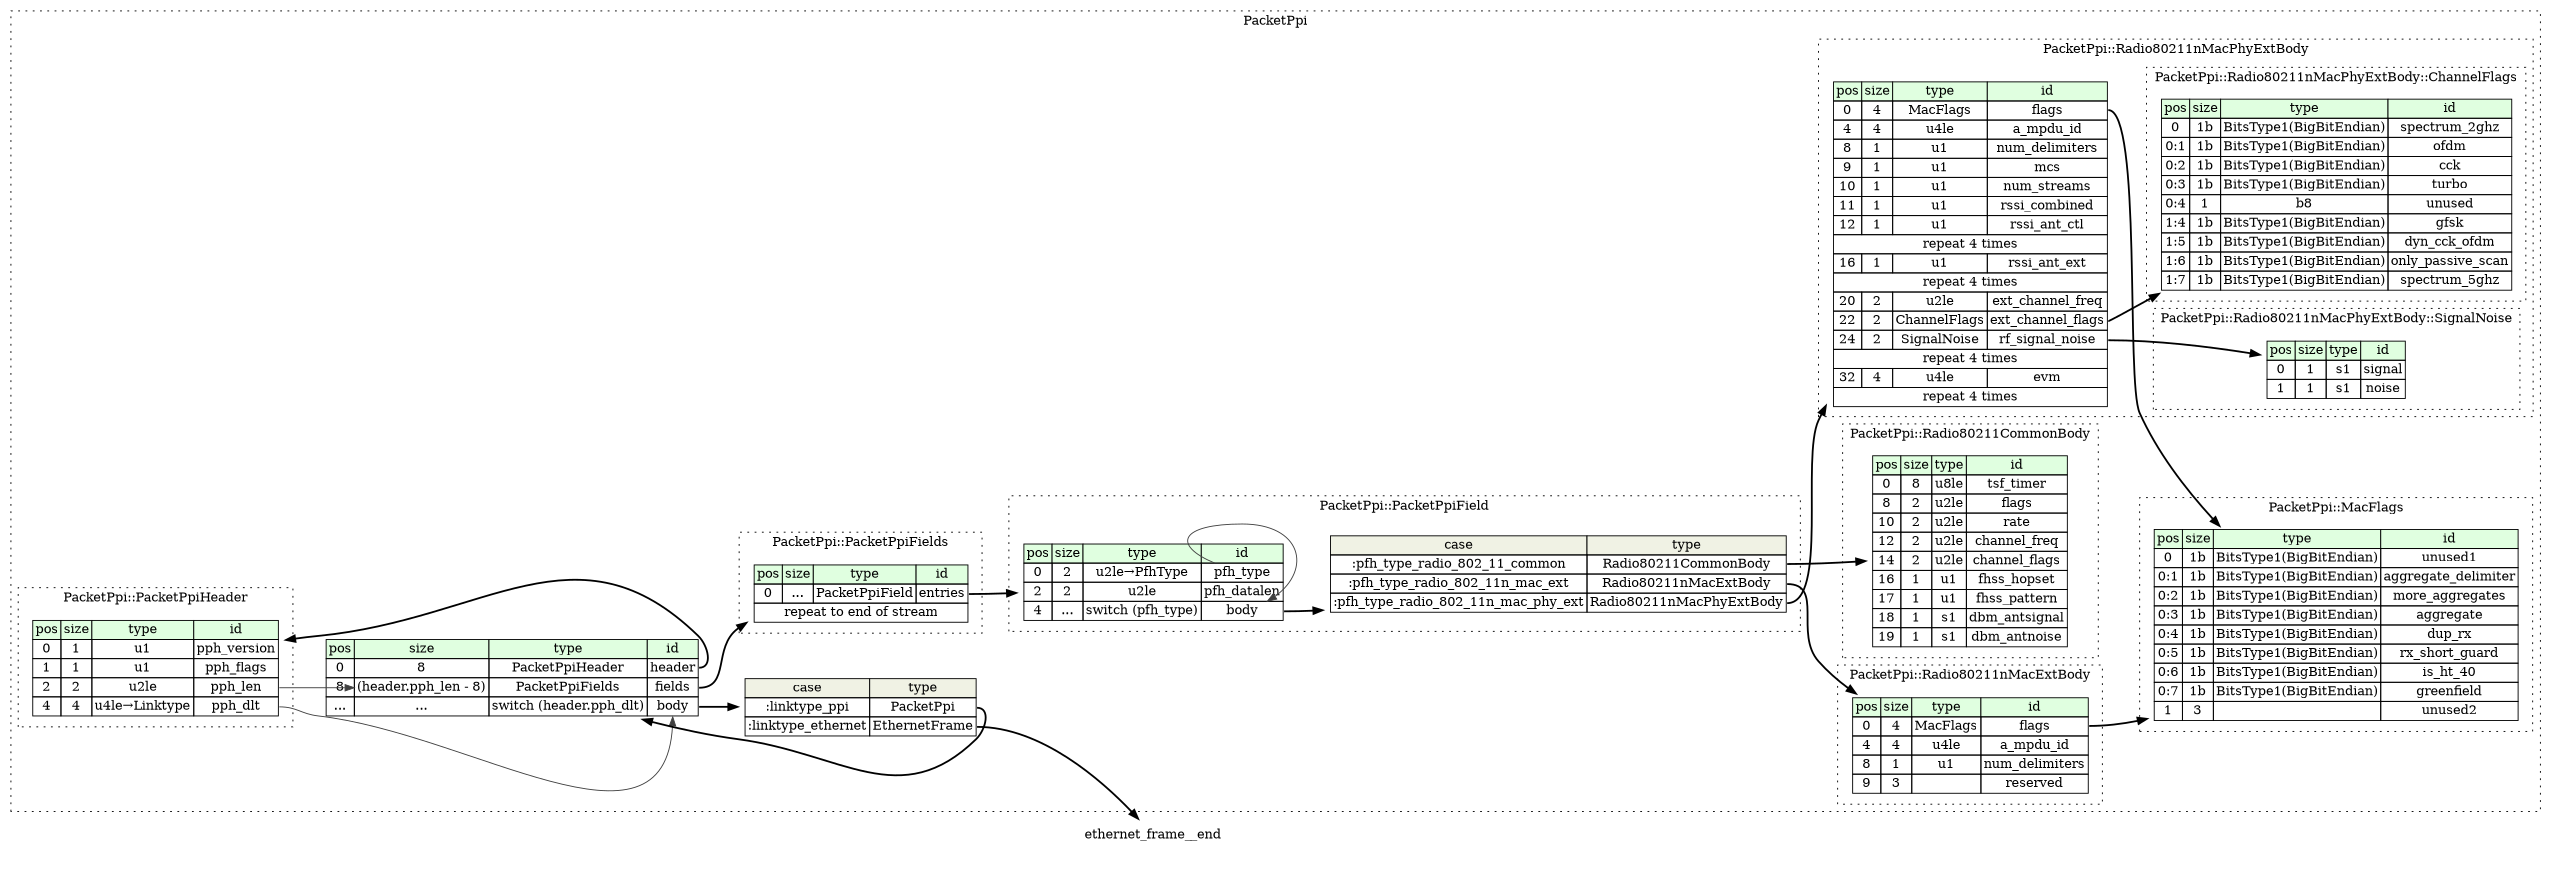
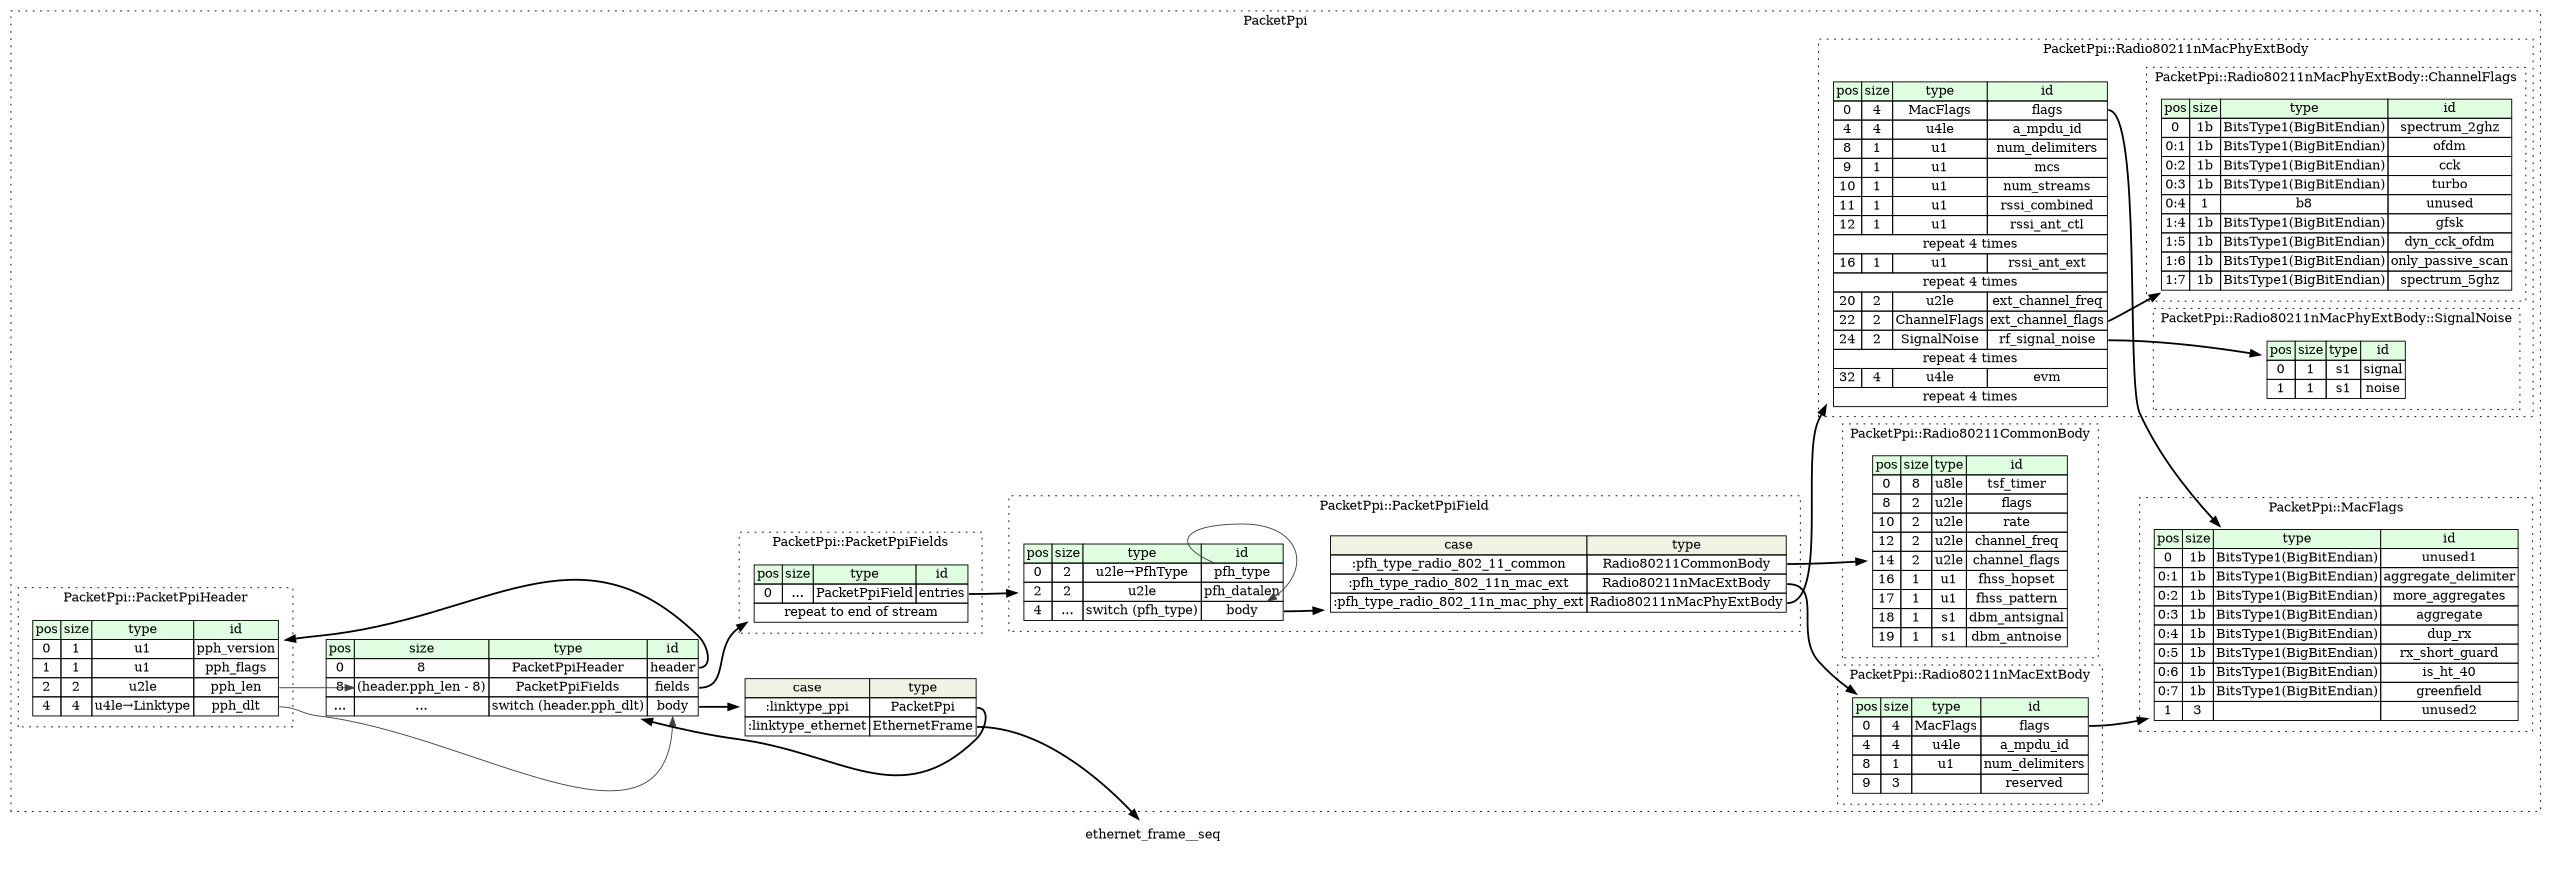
(1153, 835) -> (1153, 835)
